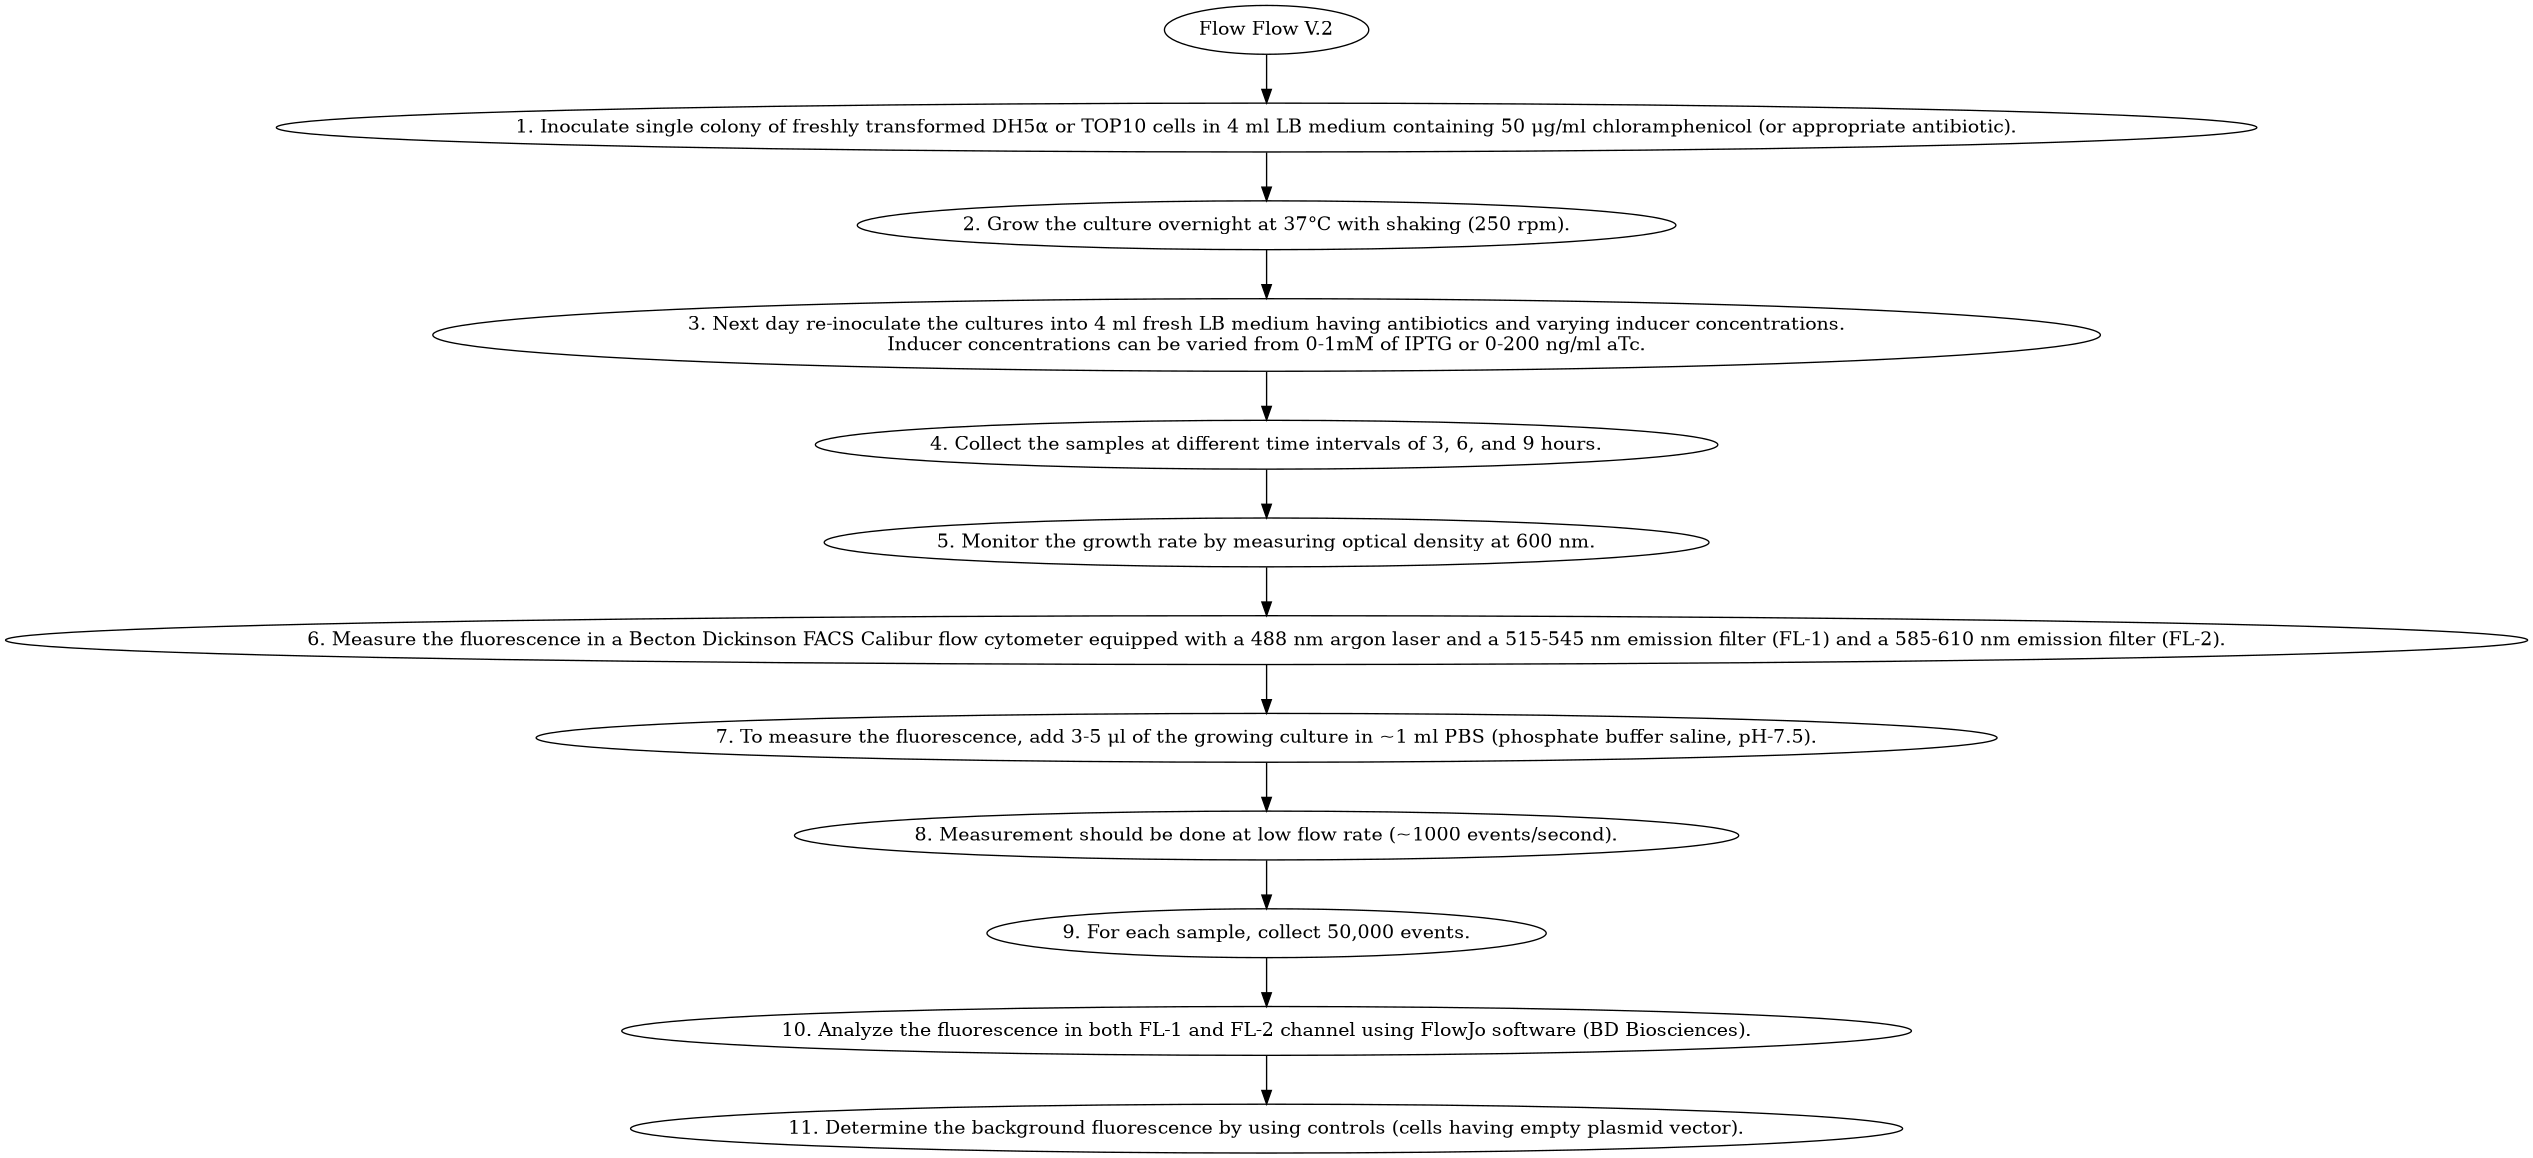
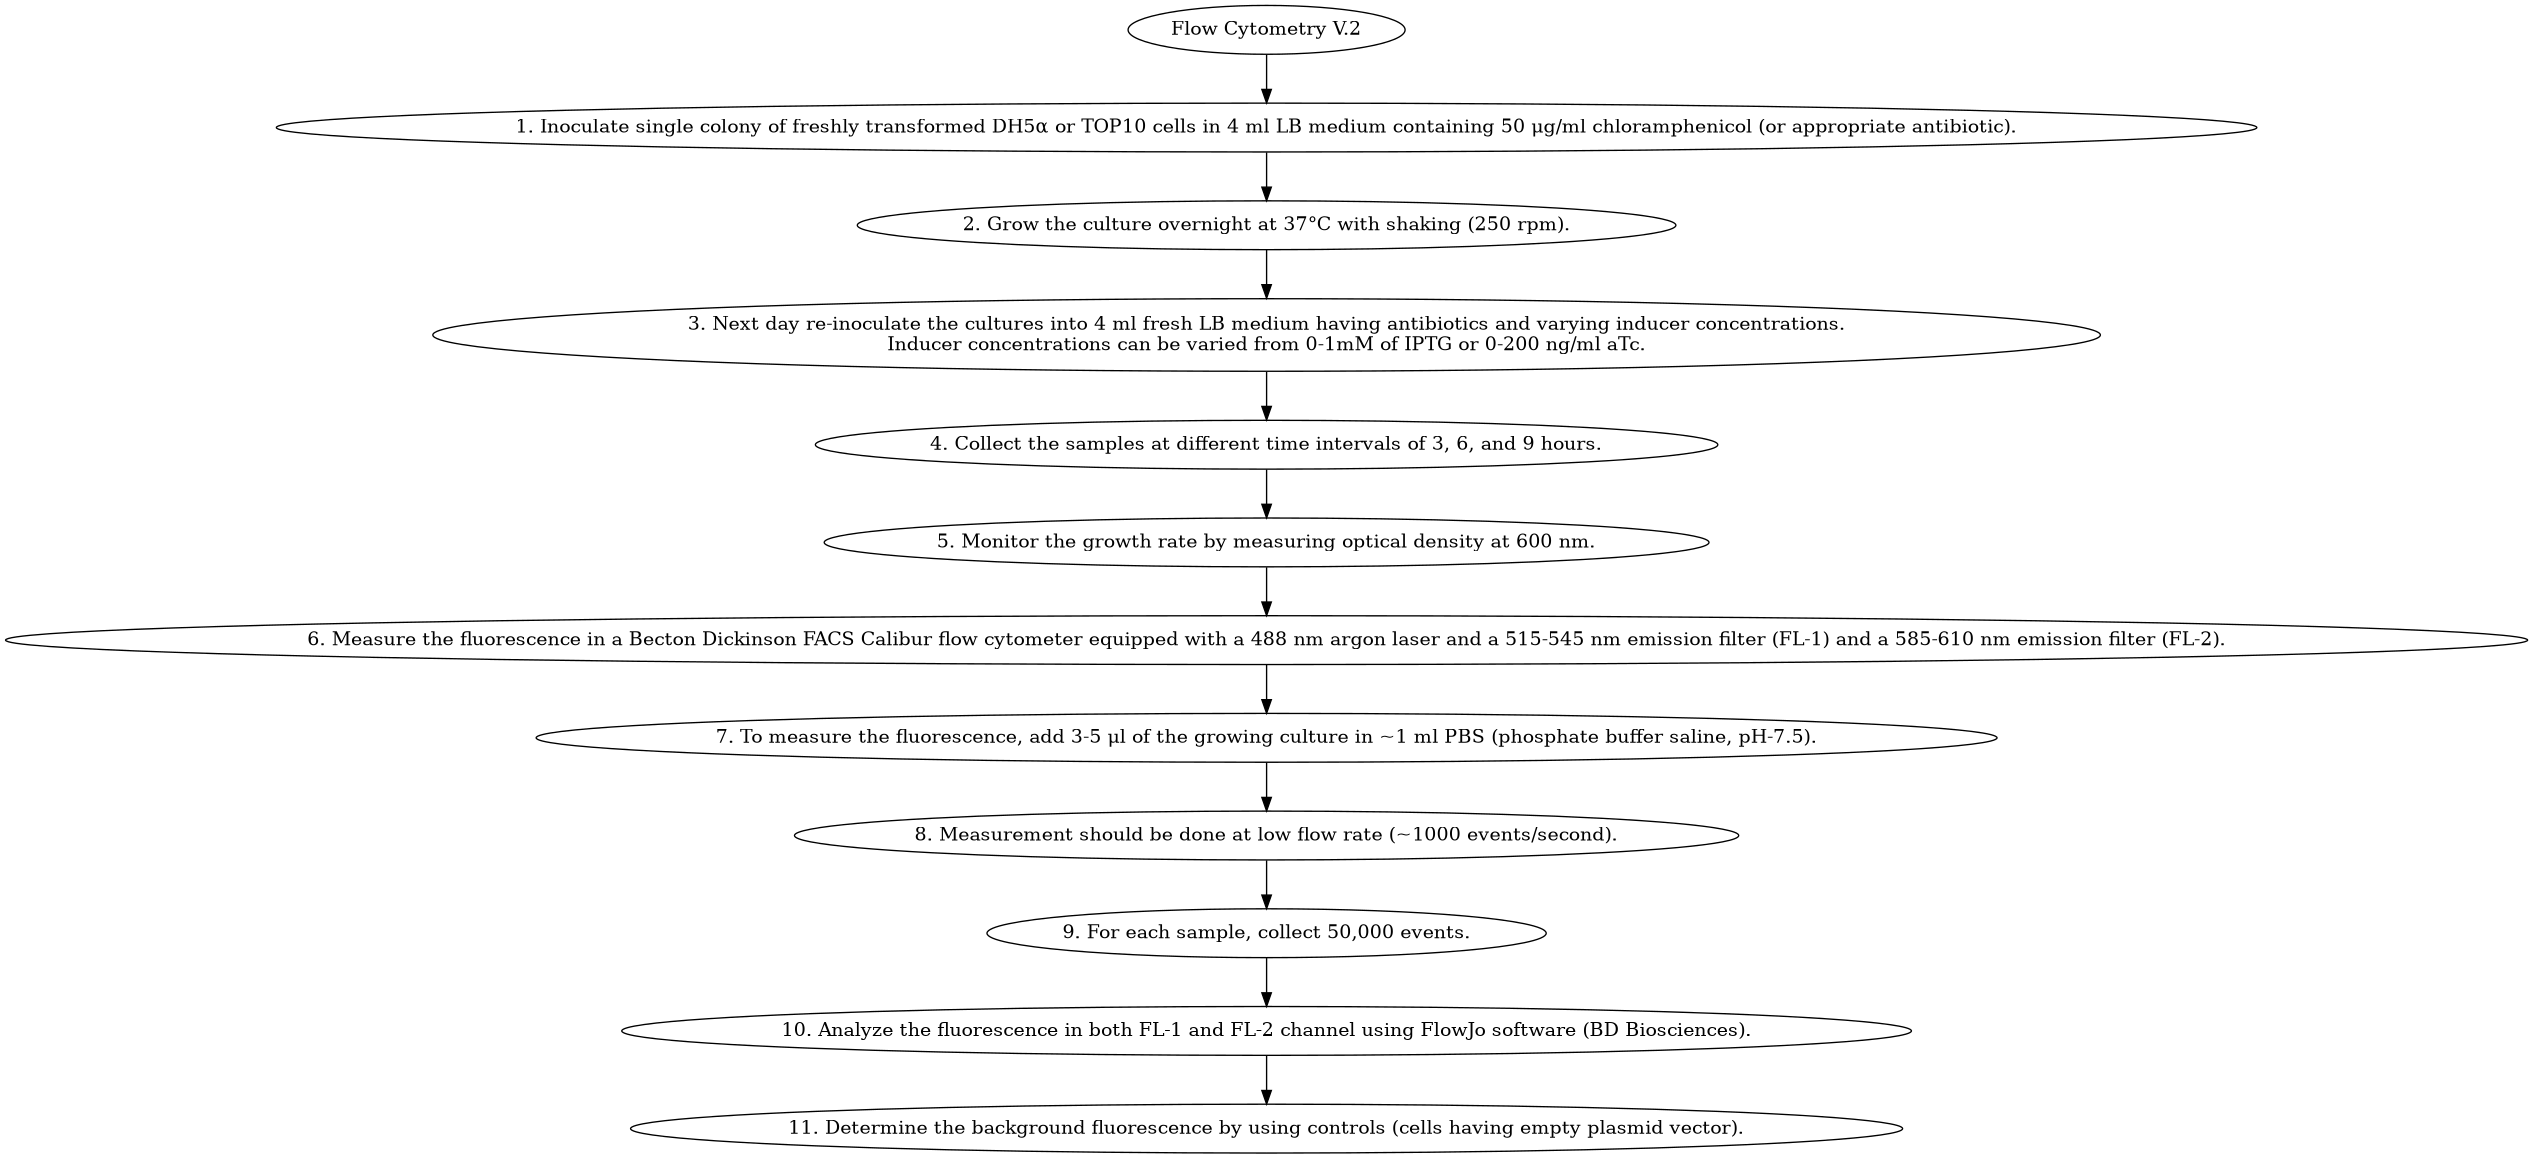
(1267, 30) -> (1267, 30)
